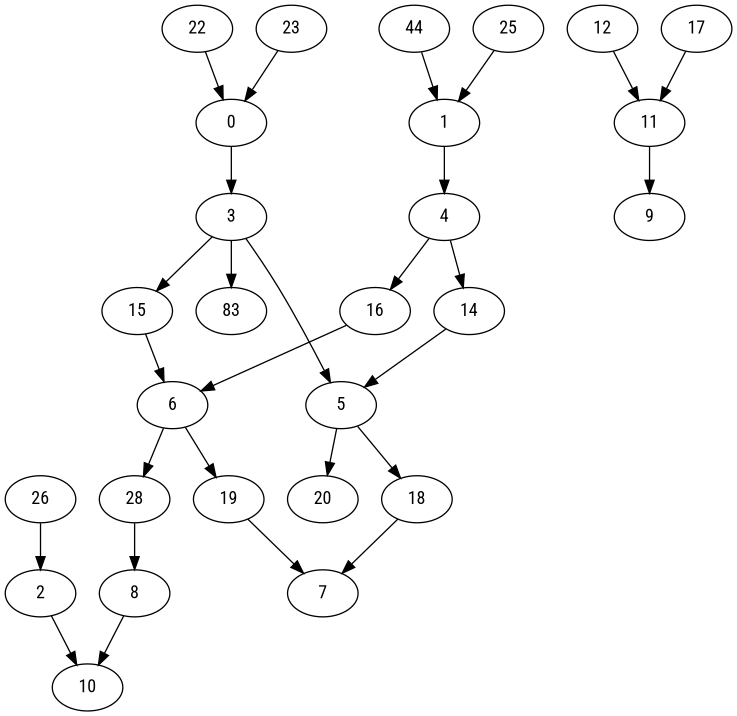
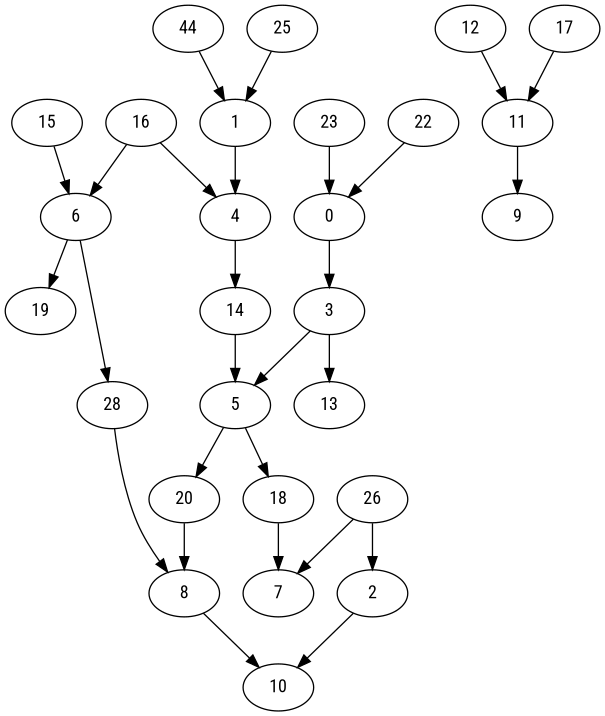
(189, 259) -> none
(414, 259) -> (183, 165)
(231, 311) -> (329, 405)
none -> (184, 540)
(271, 542) -> (330, 542)
